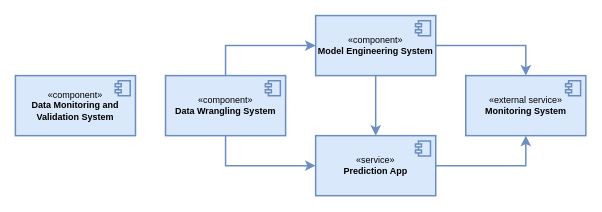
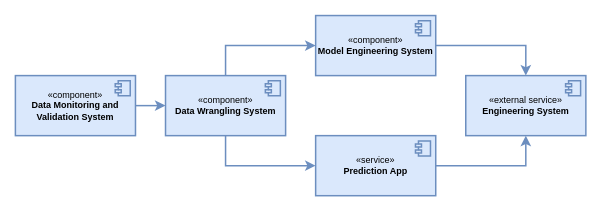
(375, 102) -> none
none -> (146, 105)
(525, 105) -> (525, 105)
